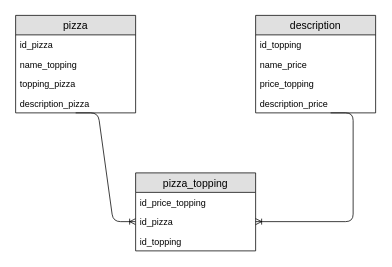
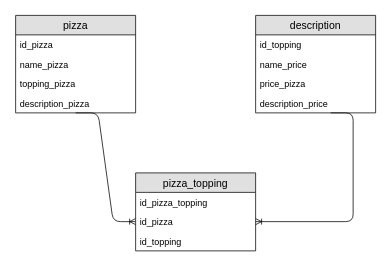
(49, 65) -> (44, 65)
(290, 84) -> (285, 84)
(176, 203) -> (176, 203)
